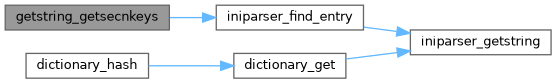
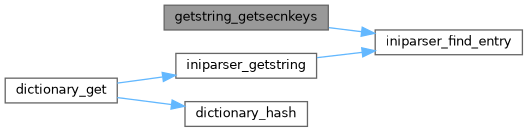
(380, 29) -> (340, 55)
(185, 66) -> (144, 101)
